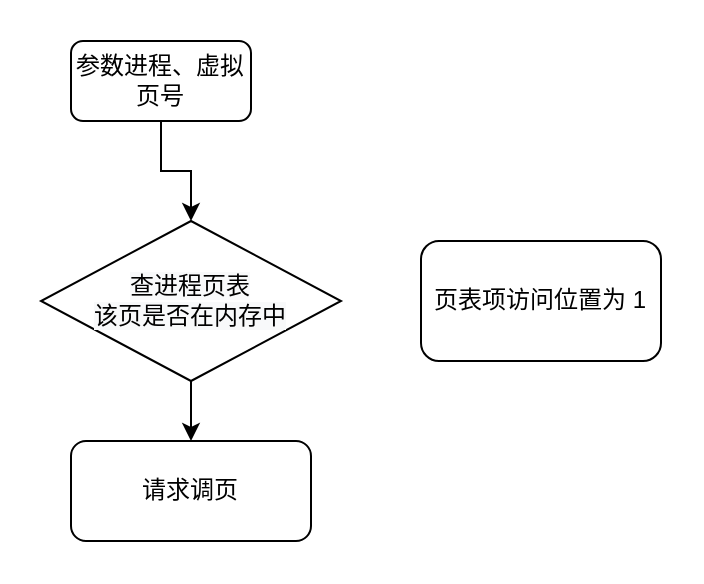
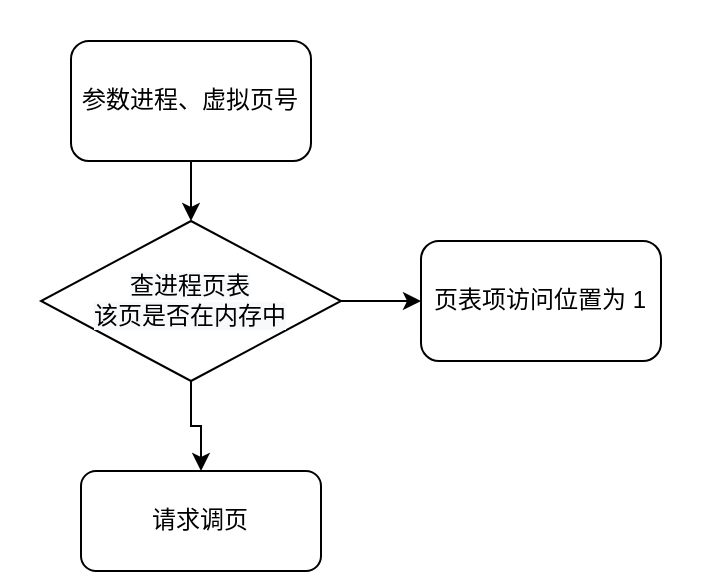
(161, 81) -> (191, 101)
none -> (374, 301)
(191, 491) -> (201, 521)
